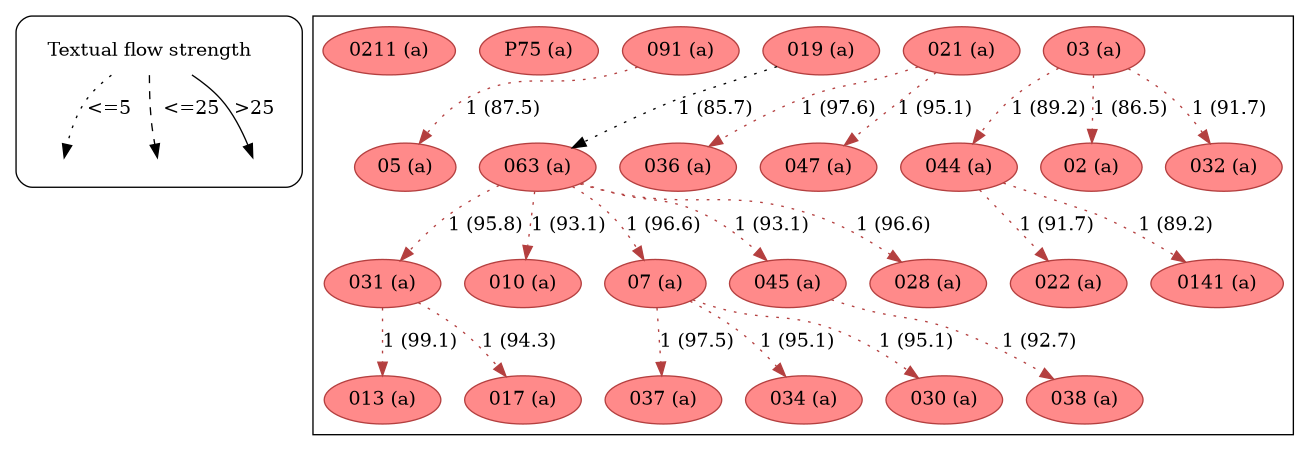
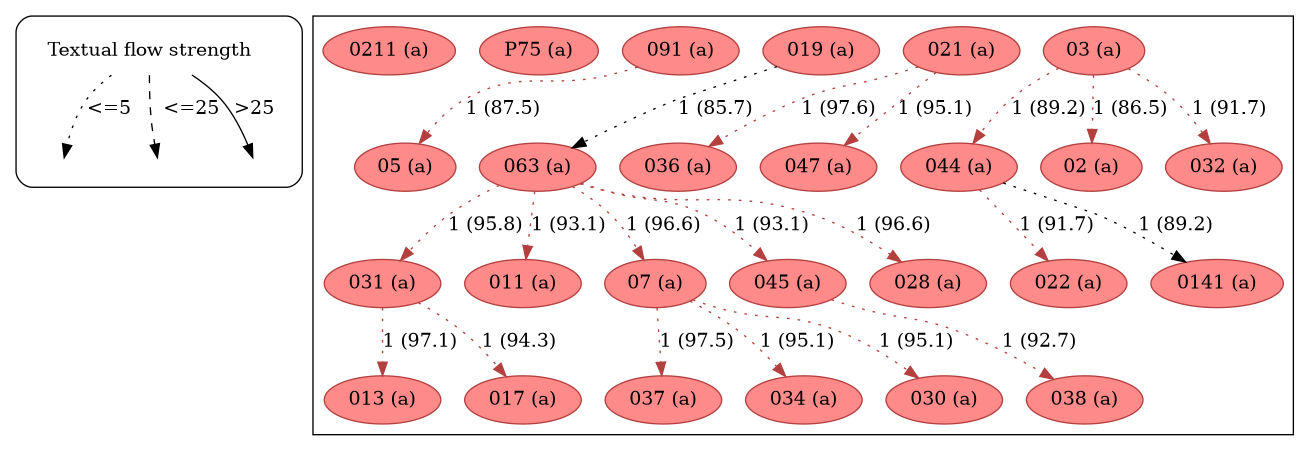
(1091, 212) -> (1091, 212)
(523, 284) -> (523, 284)
(420, 342) -> (420, 342)
